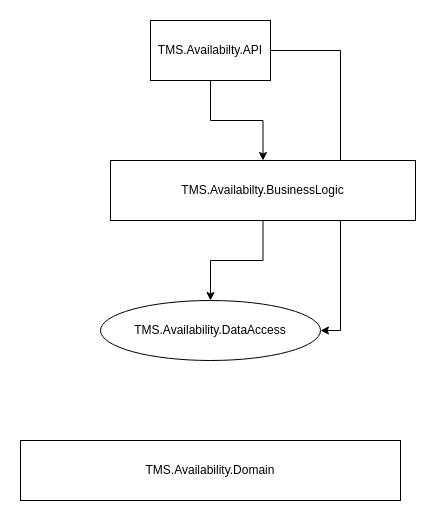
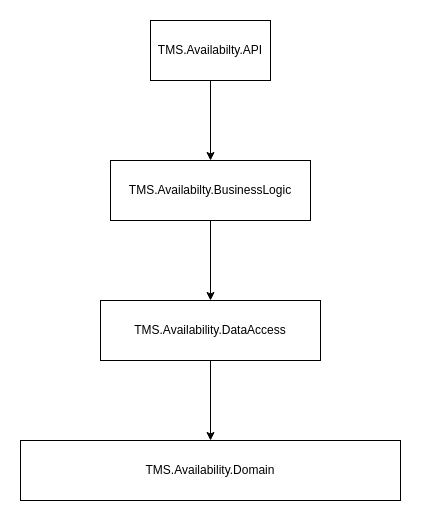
(341, 72) -> none
(263, 191) -> (211, 191)
(211, 331) -> (211, 331)
none -> (211, 397)
